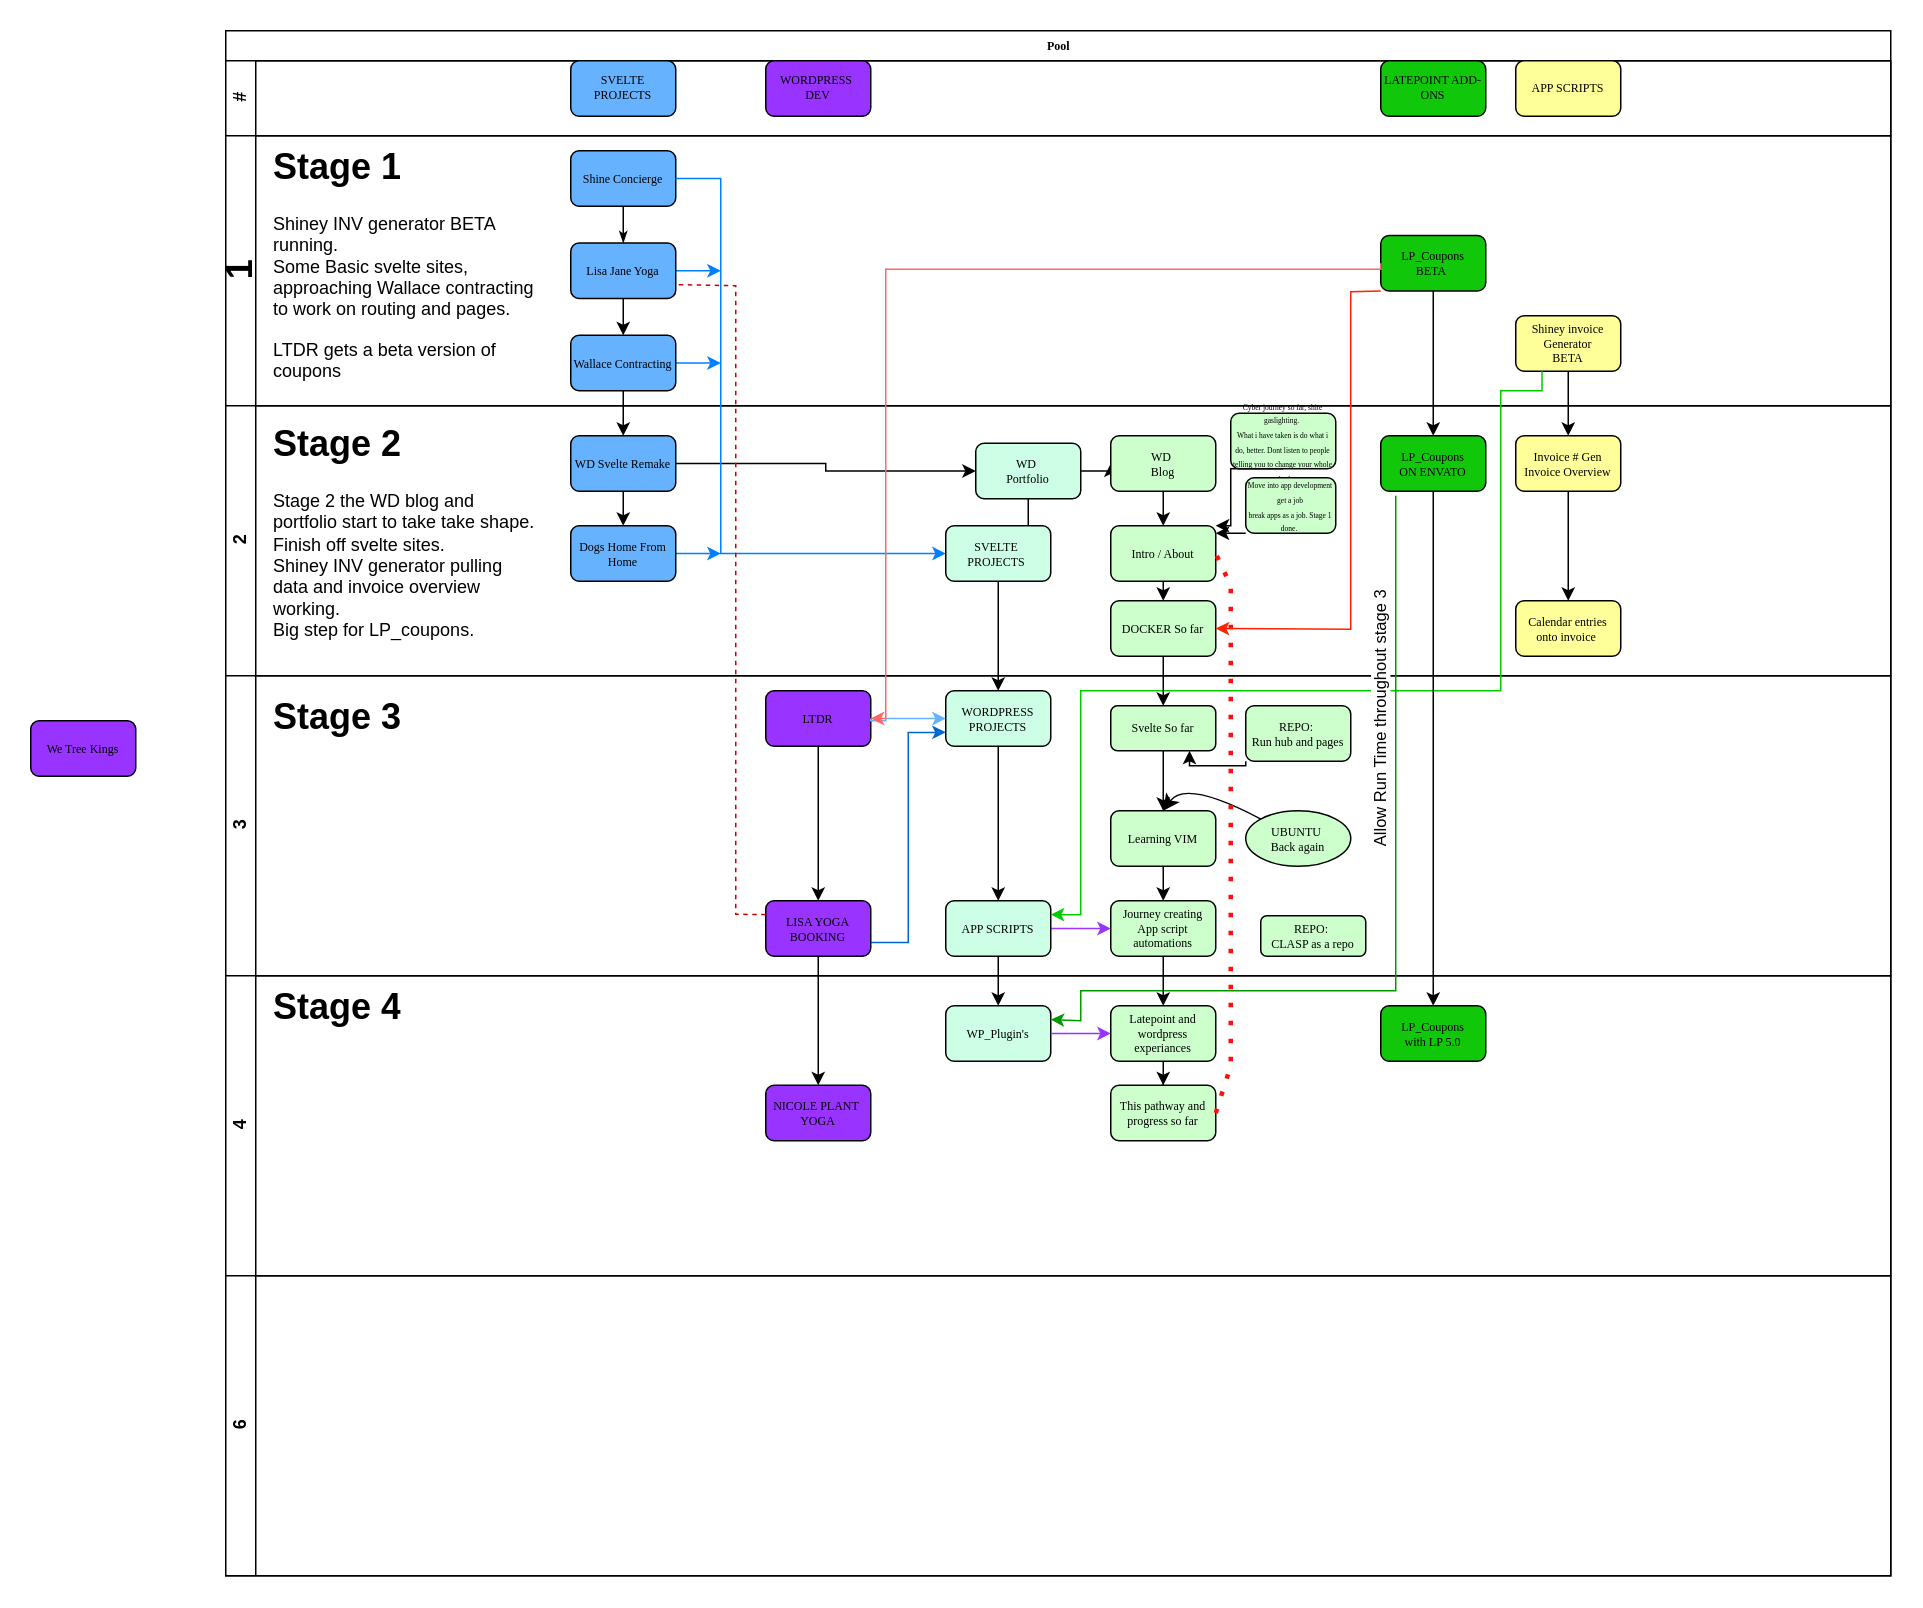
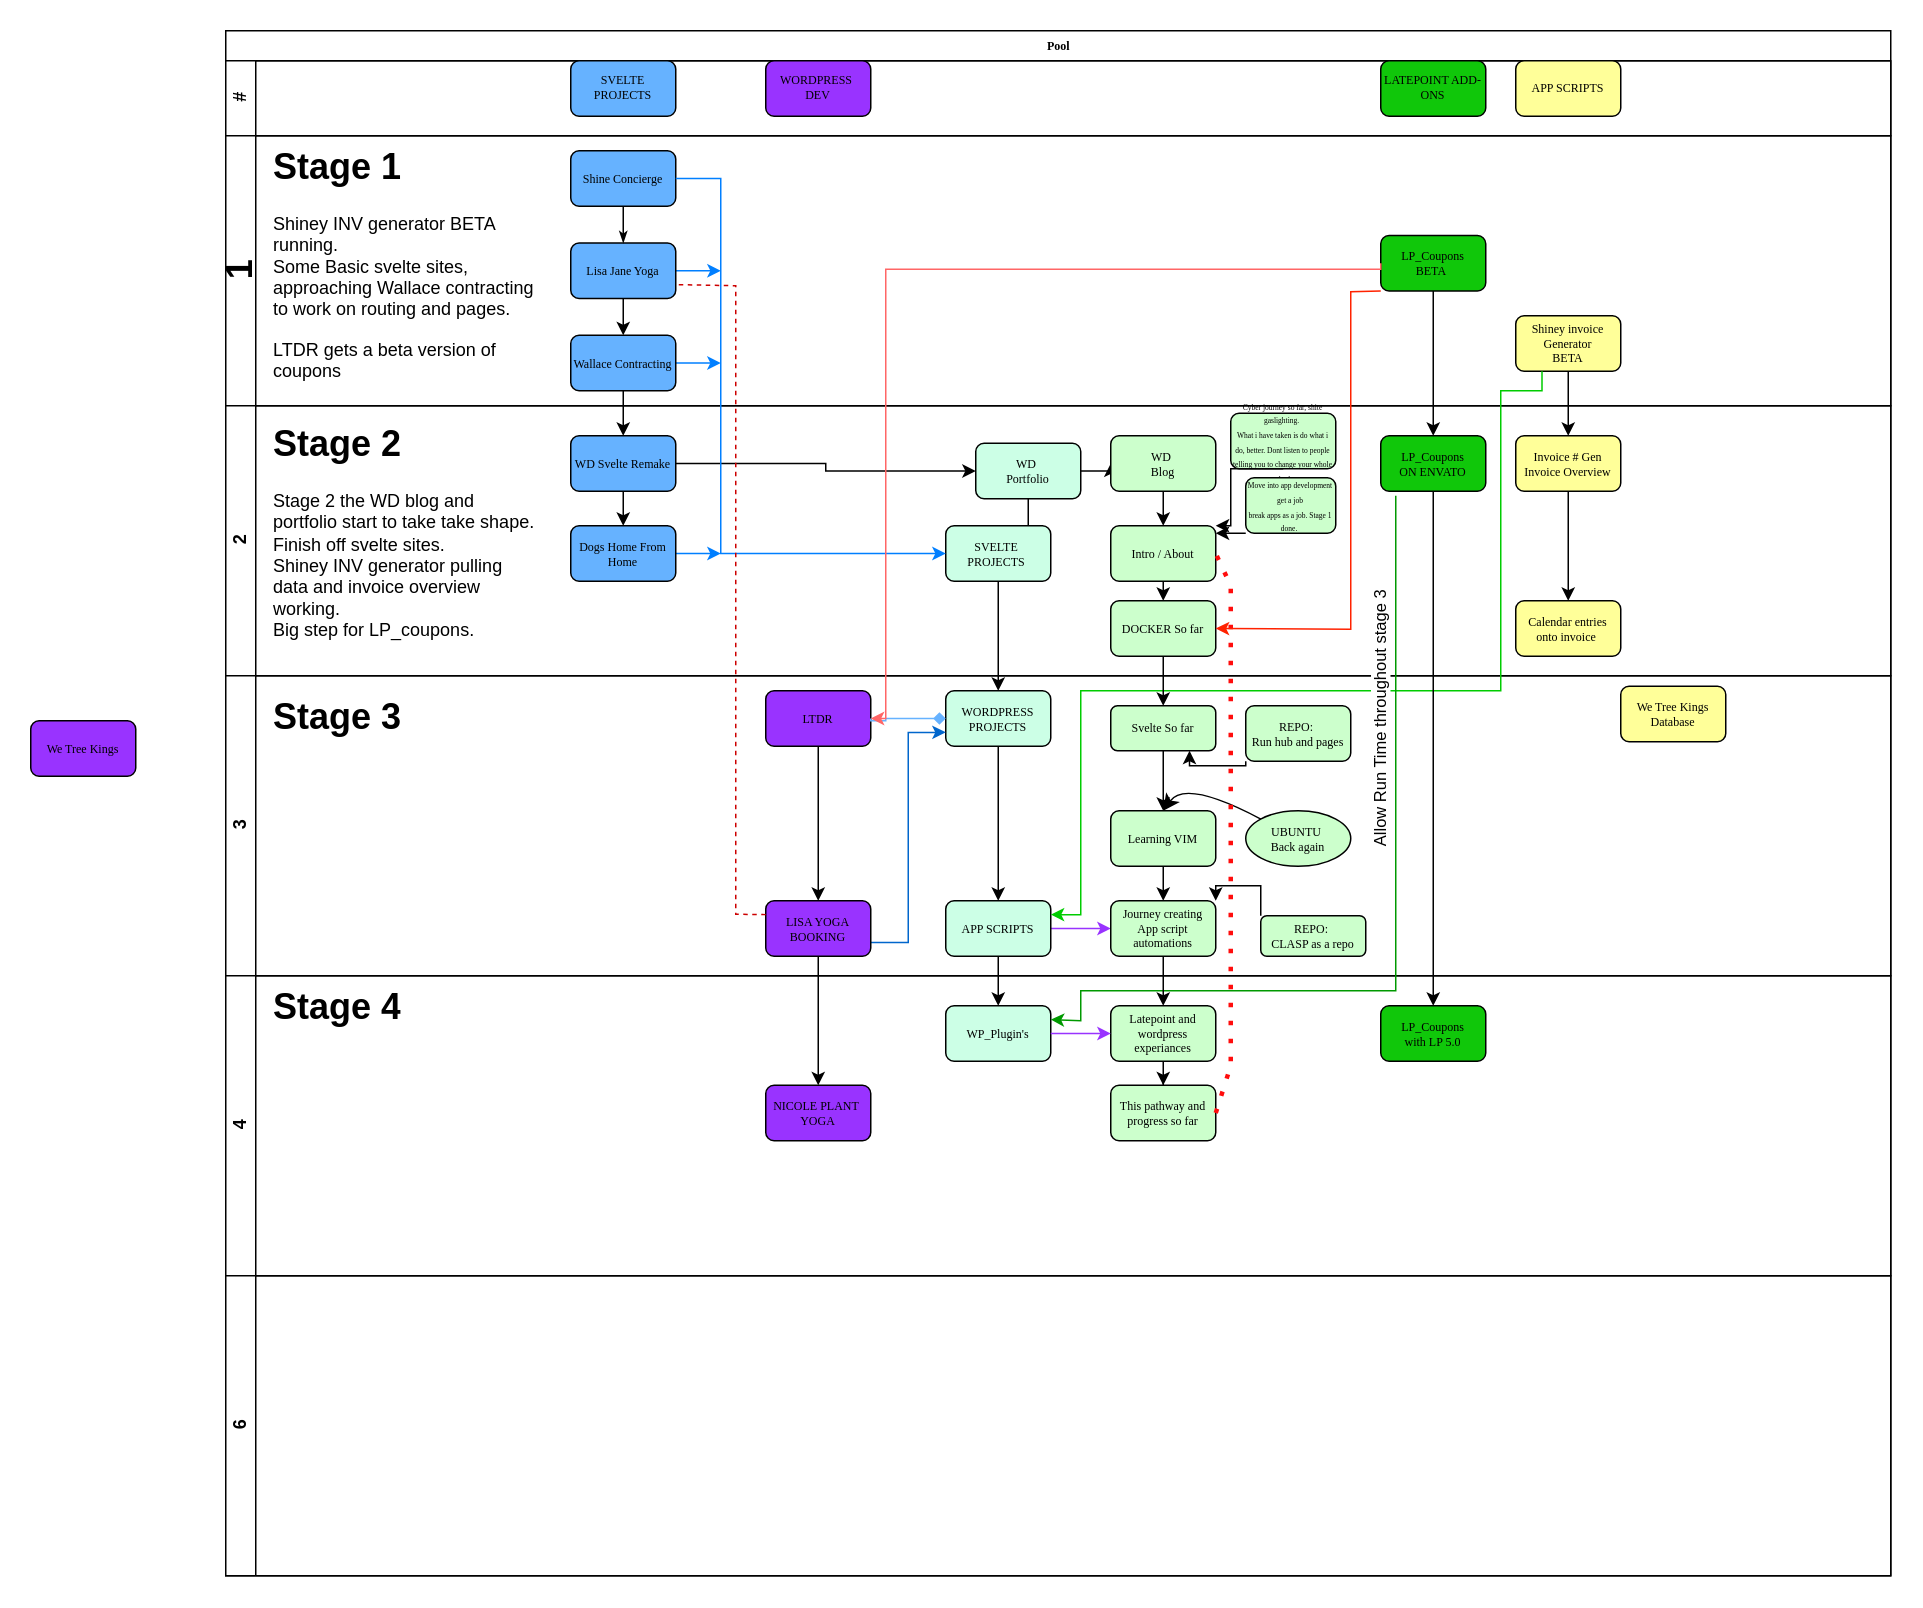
none -> (1673, 714)
(934, 719) -> (933, 719)
none -> (1251, 886)
